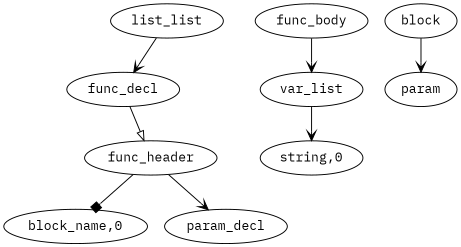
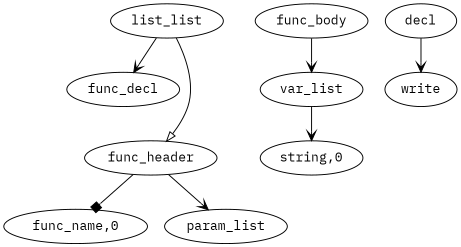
(421, 21) -> (421, 21)
(421, 89) -> (421, 89)
(135, 119) -> (190, 87)
(76, 226) -> (76, 226)
(226, 226) -> (226, 226)
